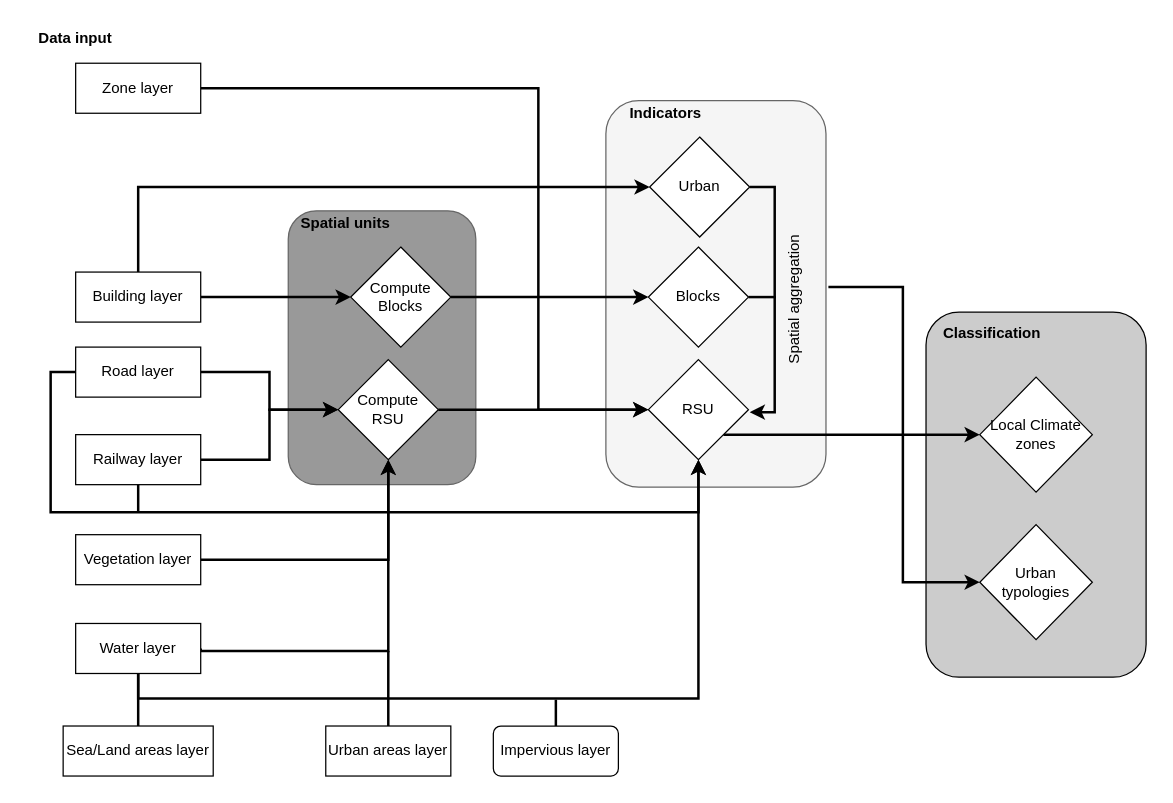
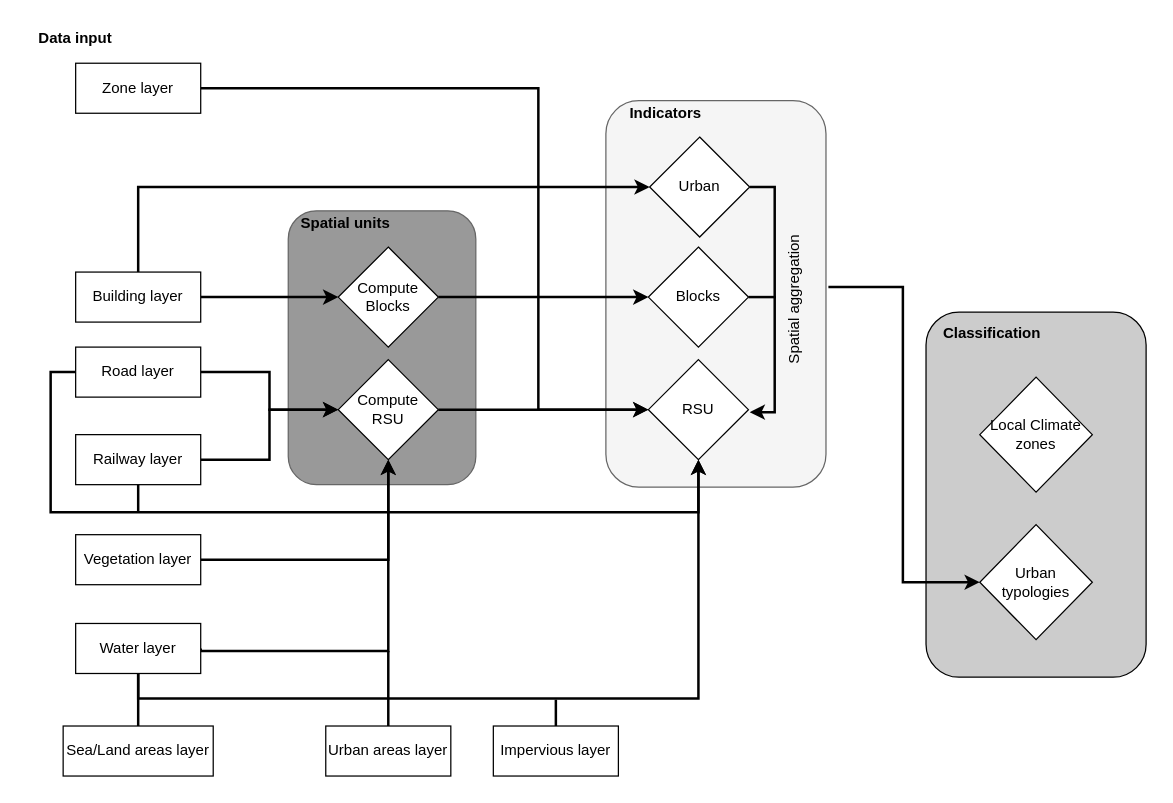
(401, 297) -> (388, 297)
(846, 434) -> none
(556, 751) -> (556, 751)
